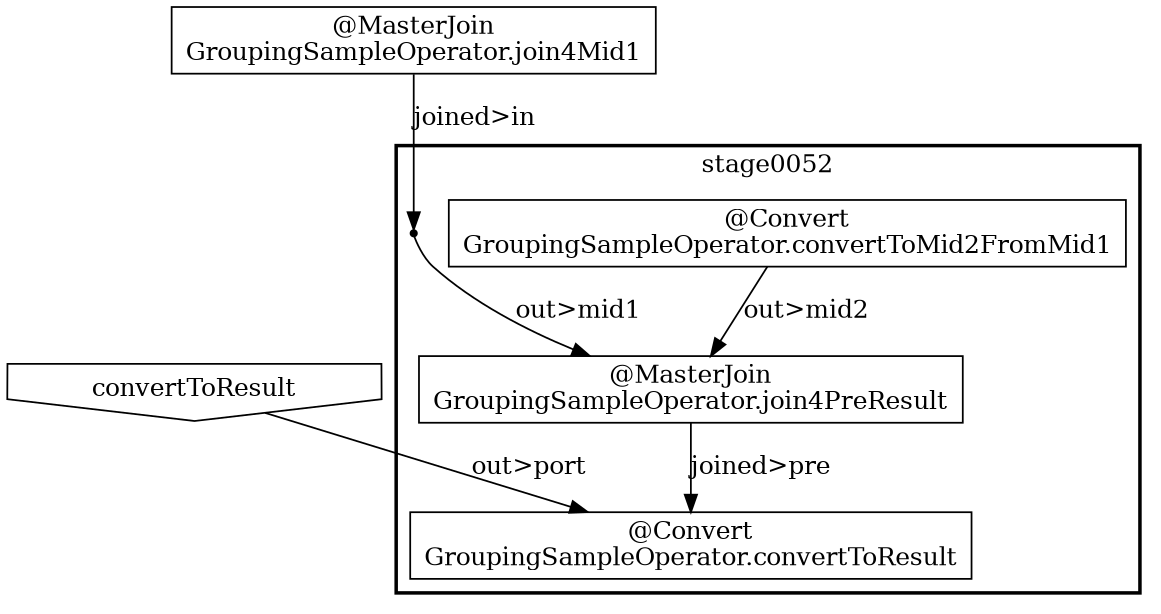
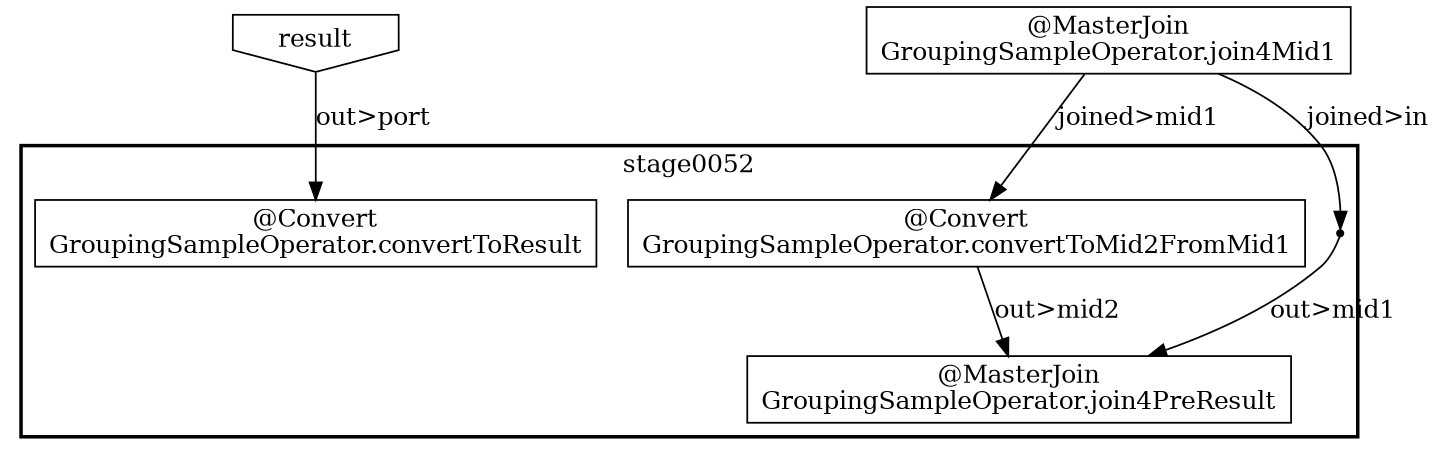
none -> (1043, 130)
(194, 389) -> (316, 40)
(691, 459) -> none
